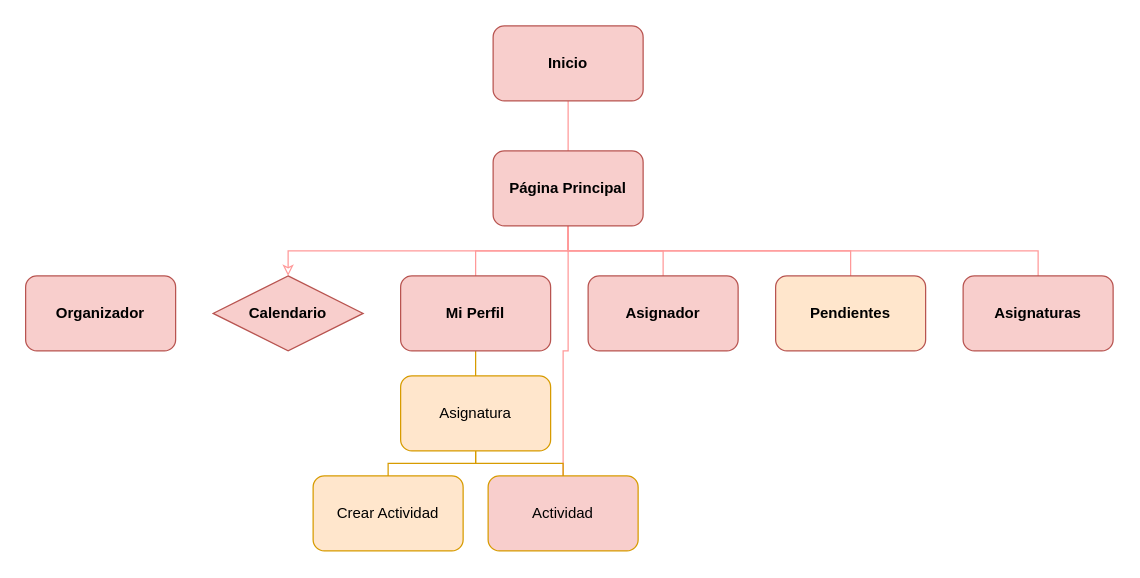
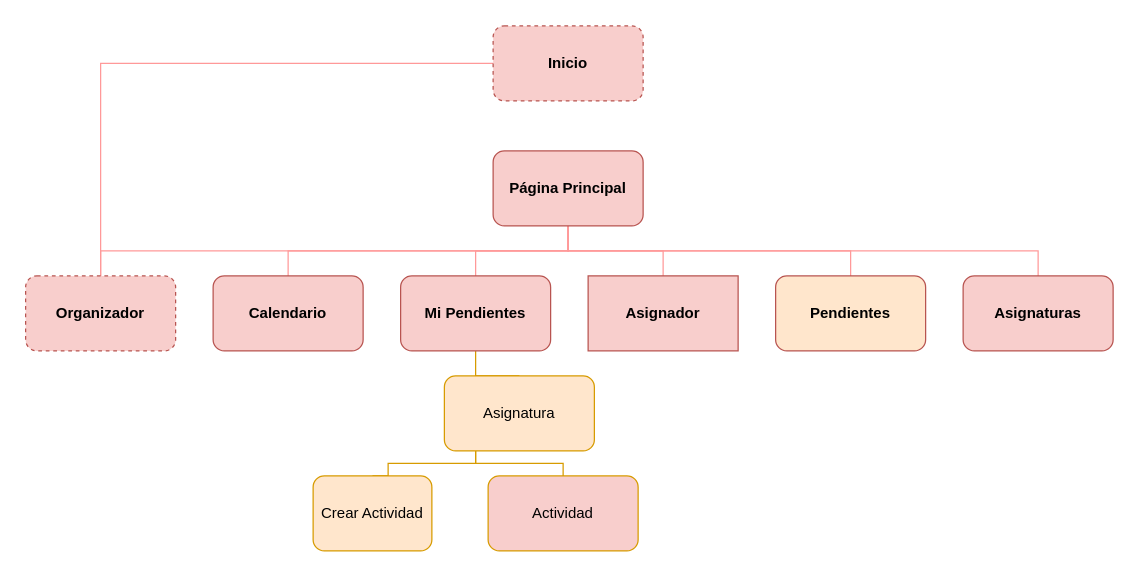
(568, 63) -> (568, 63)
(568, 126) -> (206, 63)
(288, 266) -> (288, 270)
(101, 313) -> (101, 313)
(288, 313) -> (288, 313)
(476, 313) -> (476, 313)
(663, 313) -> (663, 313)
(563, 375) -> (195, 251)
(476, 413) -> (519, 413)
(388, 513) -> (373, 513)
